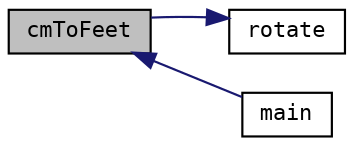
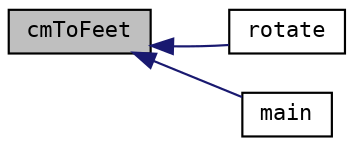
(179, 17) -> (201, 46)
